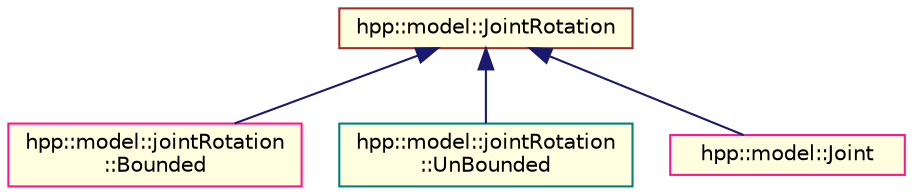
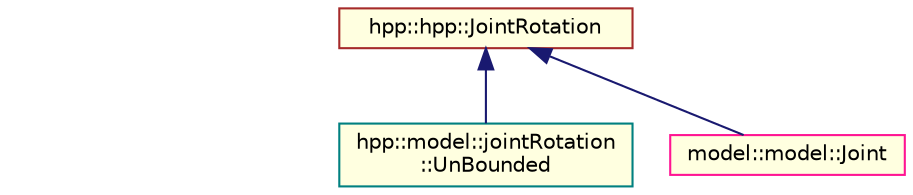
(486, 28) -> (486, 28)
(155, 155) -> none
(788, 155) -> (788, 155)
